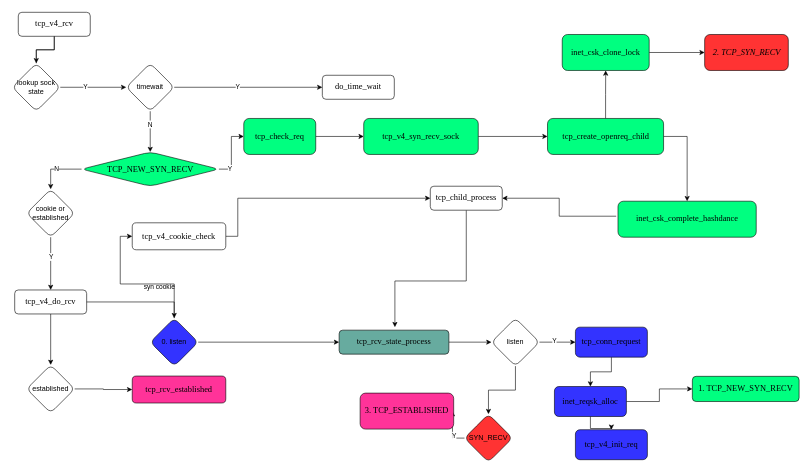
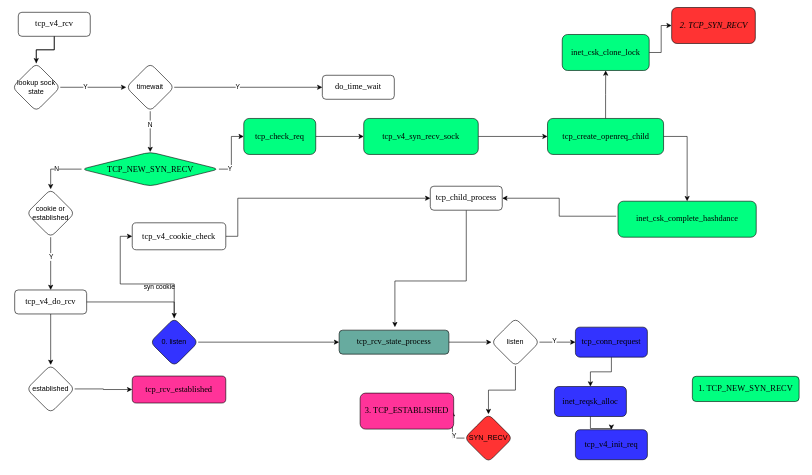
(747, 53) -> (714, 26)
(650, 402) -> none
